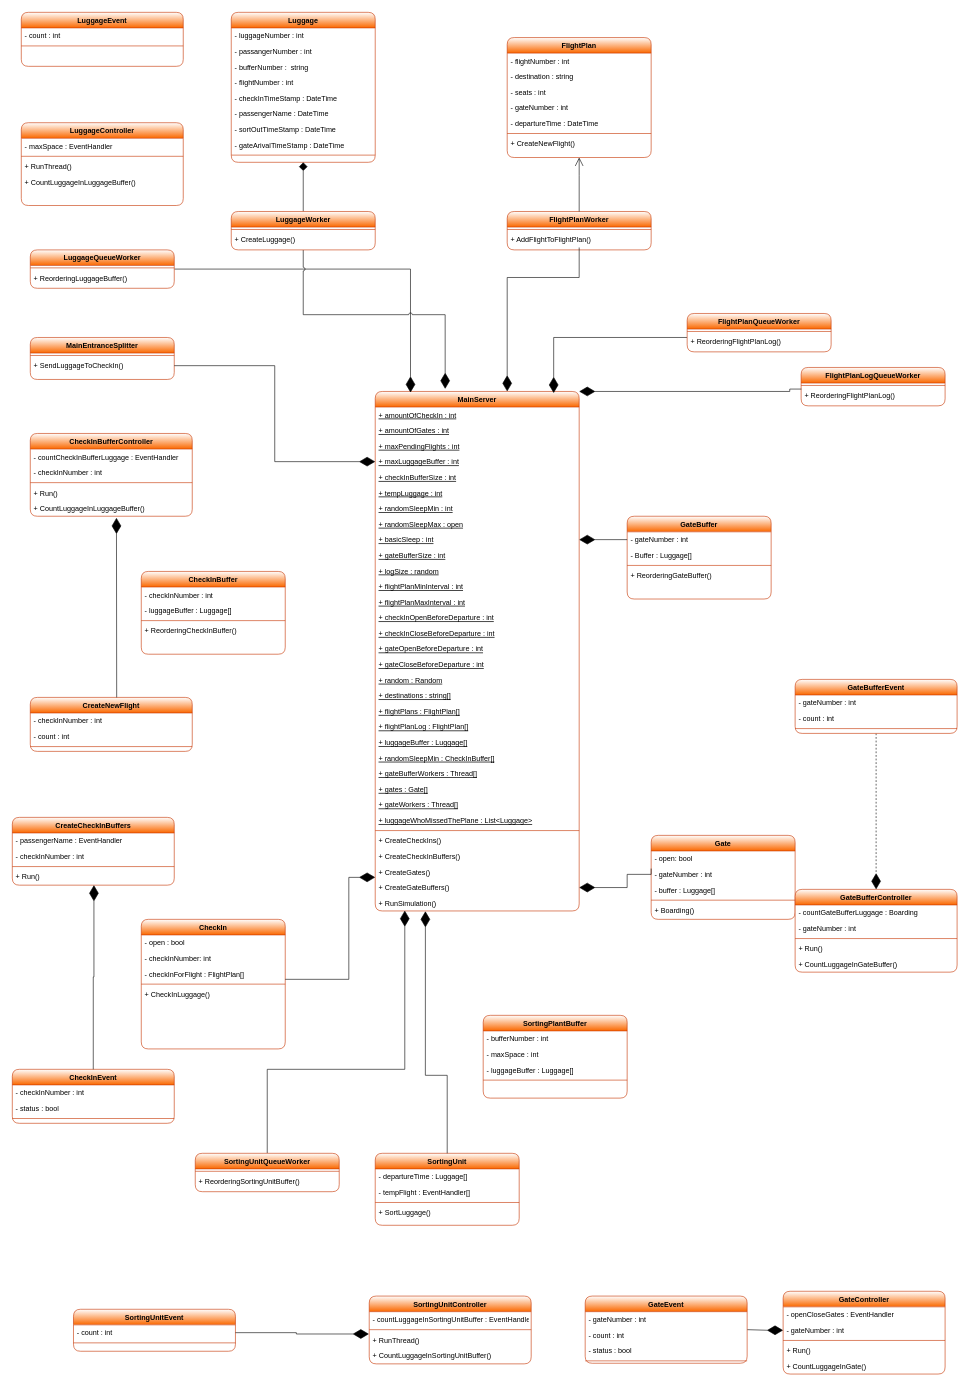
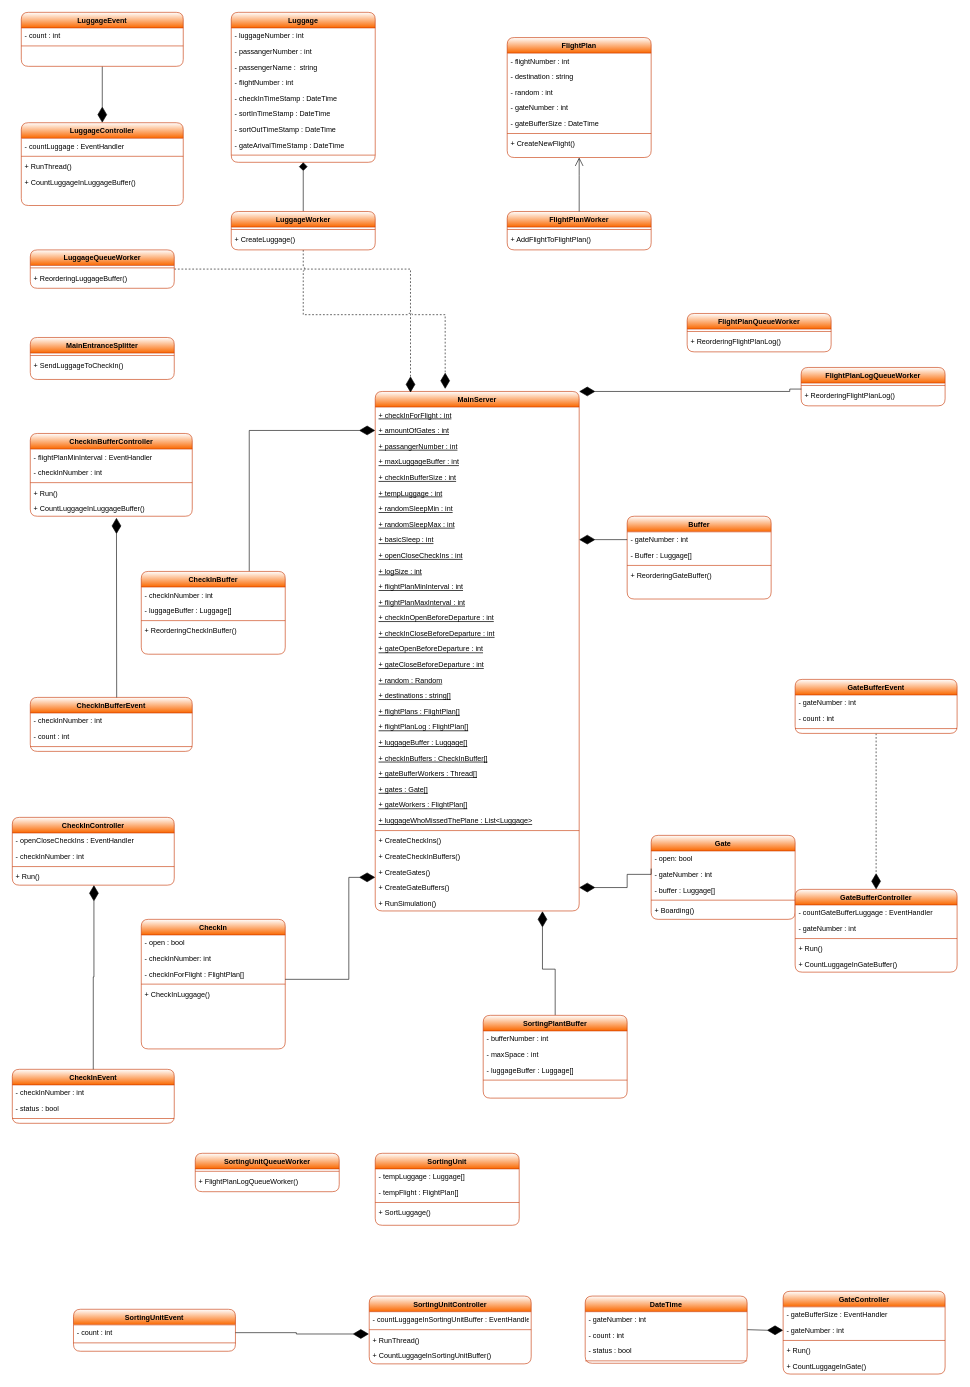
(278, 67) -> (280, 67)
(532, 92) -> (534, 92)
none -> (102, 106)
(282, 114) -> (285, 114)
(557, 124) -> (559, 124)
(70, 146) -> (78, 146)
(348, 269) -> (348, 269)
(544, 278) -> none
(319, 315) -> (319, 315)
(620, 338) -> none
(225, 366) -> none
(420, 415) -> (420, 415)
none -> (303, 431)
(422, 446) -> (420, 446)
(114, 457) -> (101, 457)
(420, 524) -> (417, 524)
(699, 524) -> (699, 524)
(417, 556) -> (423, 556)
(409, 571) -> (402, 571)
(111, 706) -> (111, 706)
(442, 758) -> (443, 758)
(423, 805) -> (428, 805)
(93, 826) -> (93, 826)
(71, 841) -> (79, 841)
(864, 913) -> (873, 913)
none -> (543, 949)
(425, 1002) -> none
(267, 1070) -> none
(428, 1177) -> (425, 1177)
(257, 1182) -> (251, 1182)
(431, 1193) -> (425, 1193)
(666, 1304) -> (666, 1304)
(843, 1315) -> (843, 1315)
